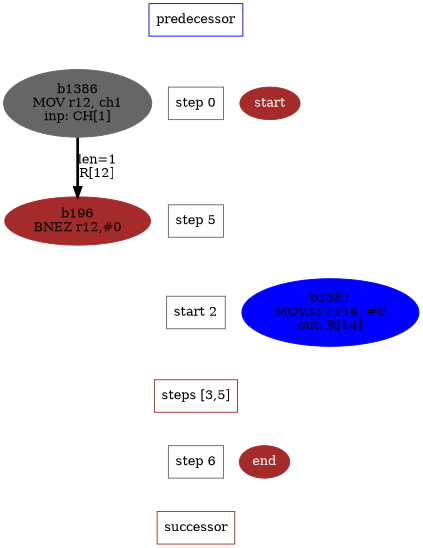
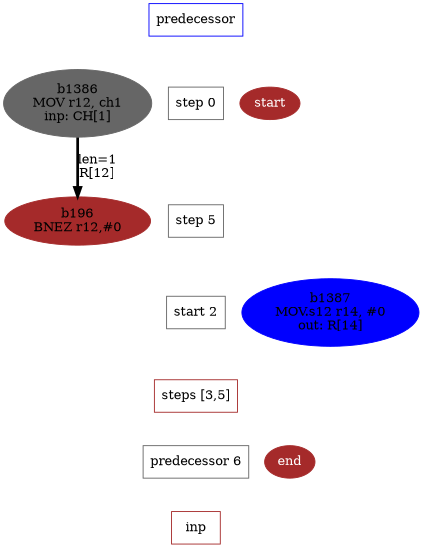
(196, 462) -> (196, 462)
(196, 528) -> (196, 528)
